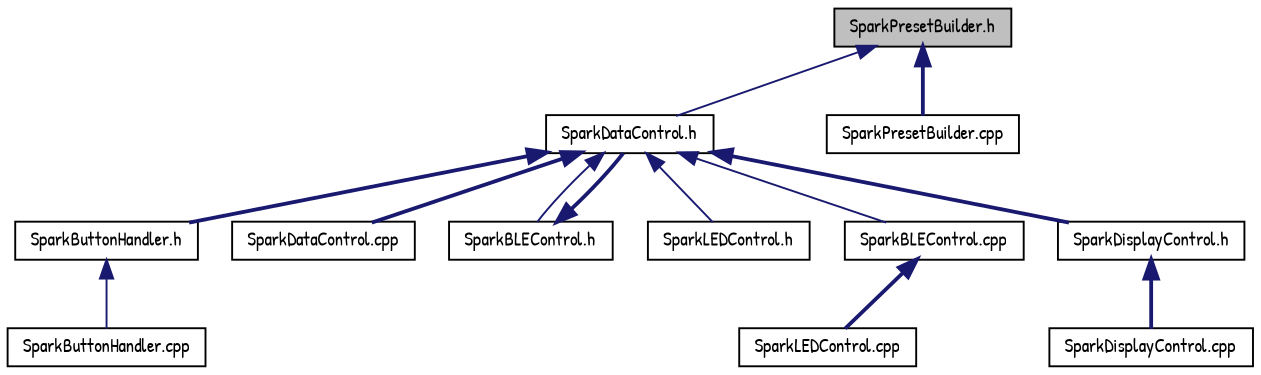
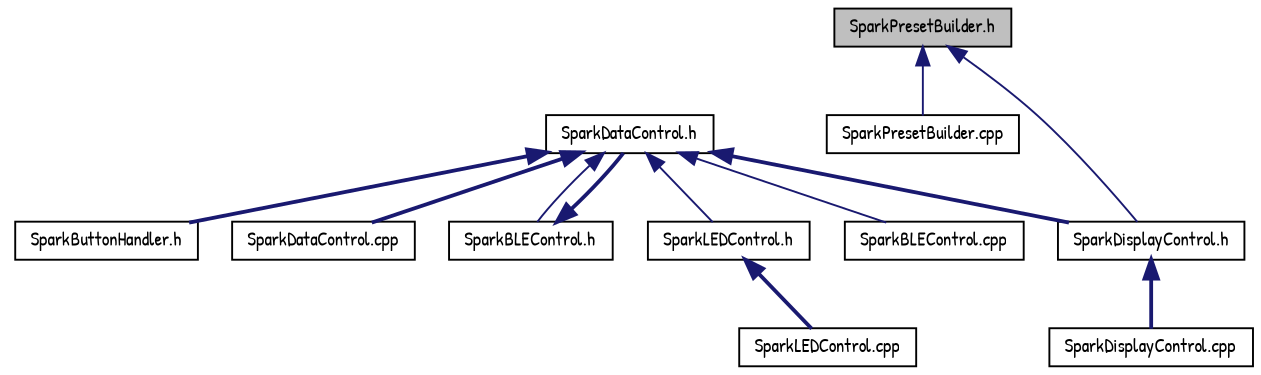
(767, 84) -> (1056, 133)
(923, 91) -> (923, 91)
(874, 301) -> (785, 301)
(107, 347) -> none
